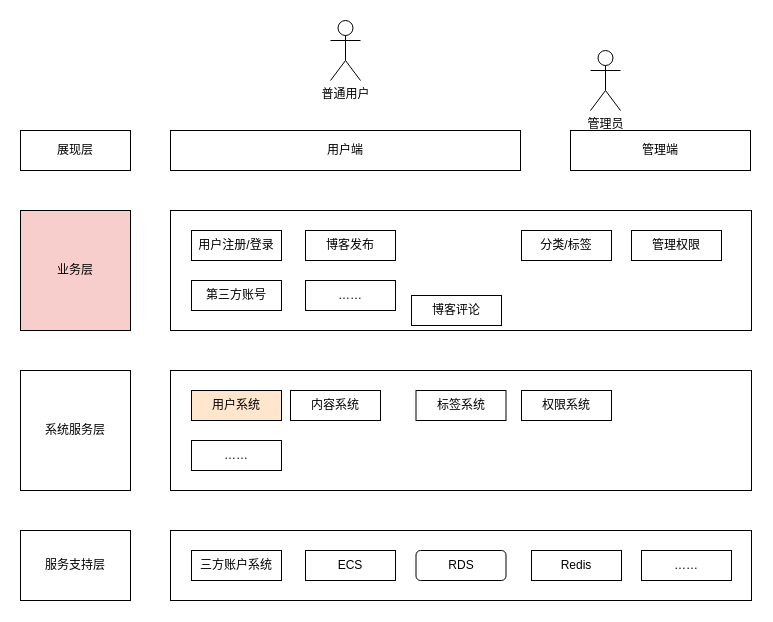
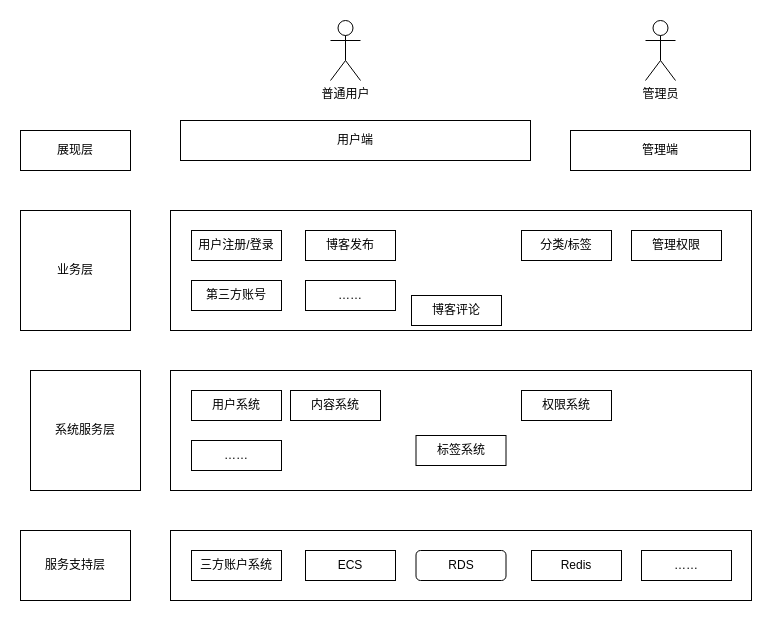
(606, 81) -> (661, 51)
(346, 151) -> (356, 141)
(76, 271) -> (76, 271)
(237, 406) -> (237, 406)
(461, 406) -> (461, 451)
(76, 431) -> (86, 431)
